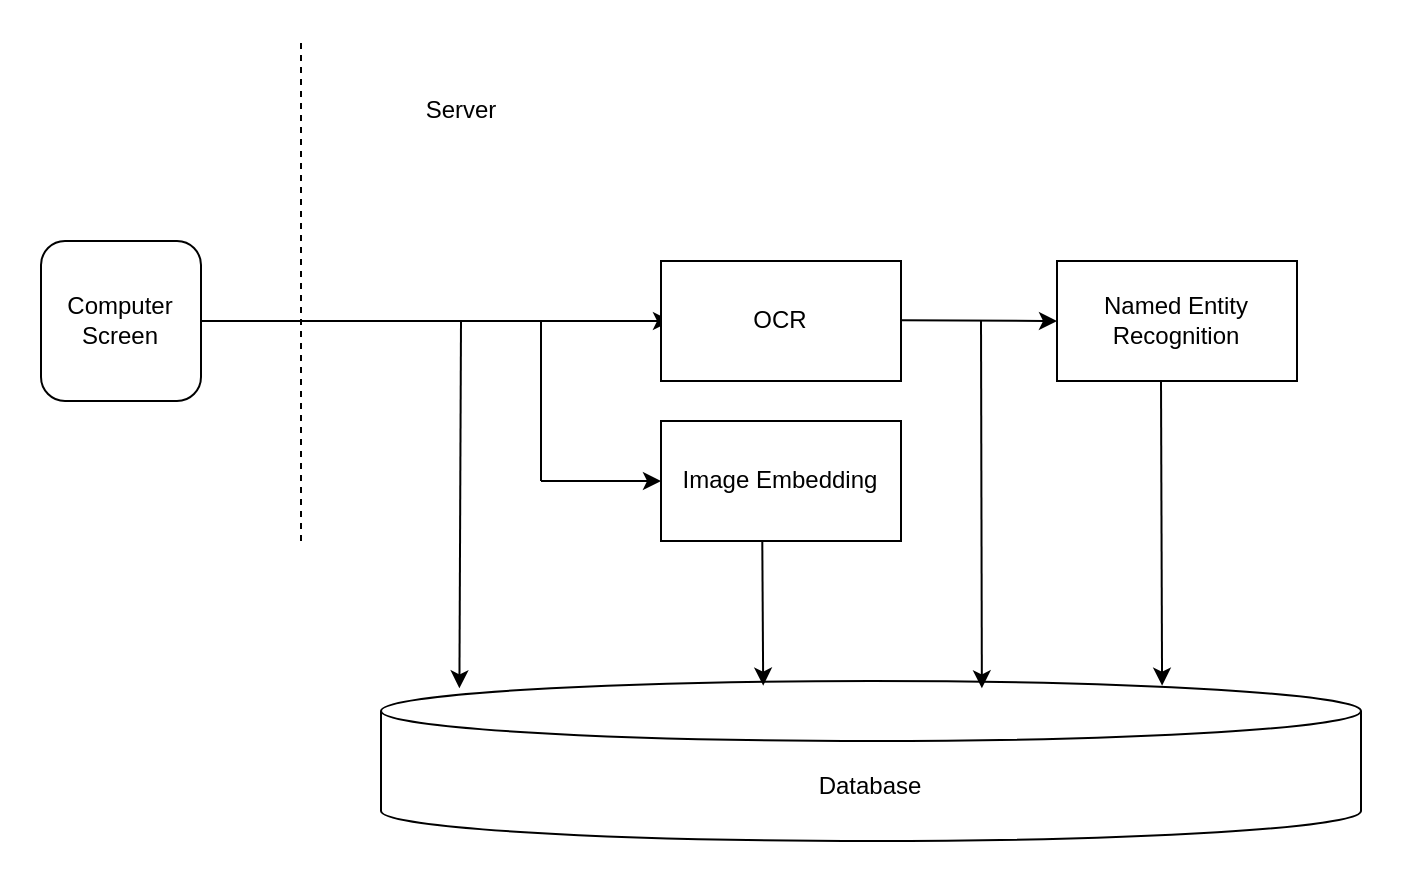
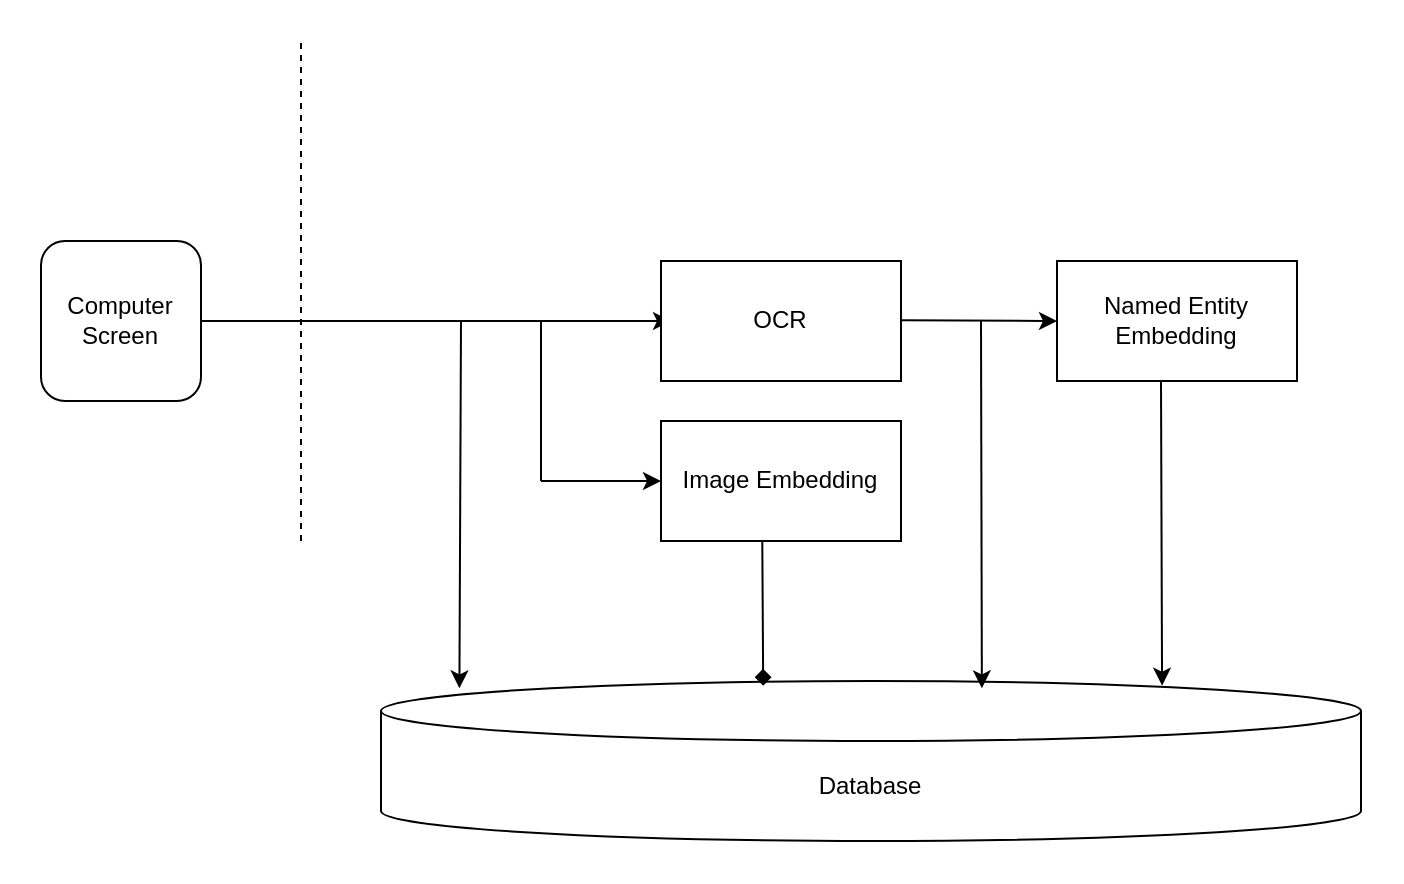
(461, 111) -> none
(1177, 321) -> (1177, 321)
(763, 670) -> (763, 669)
